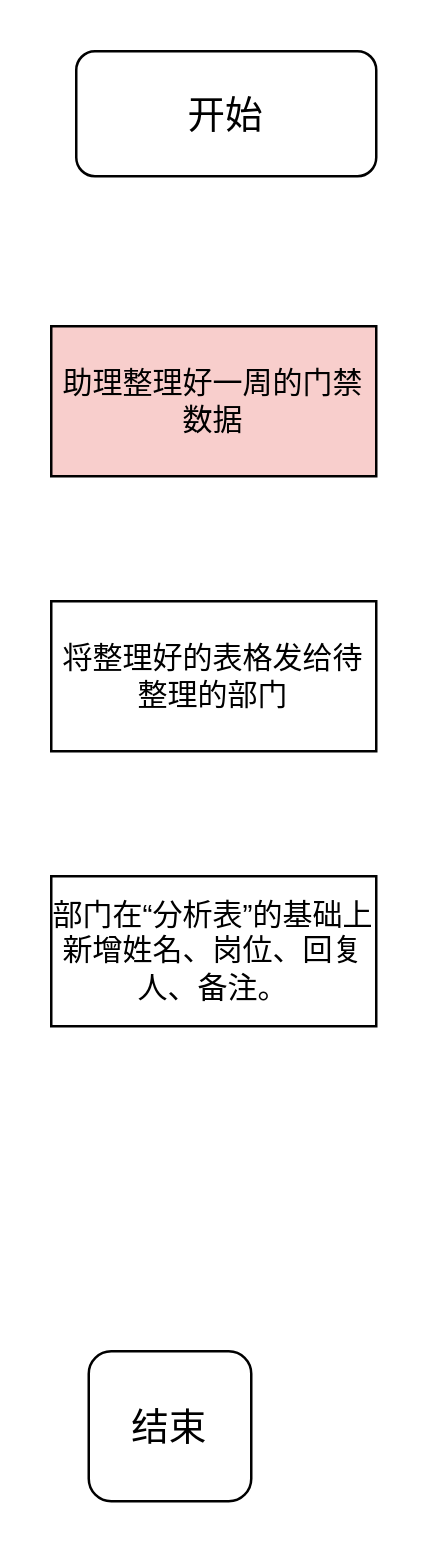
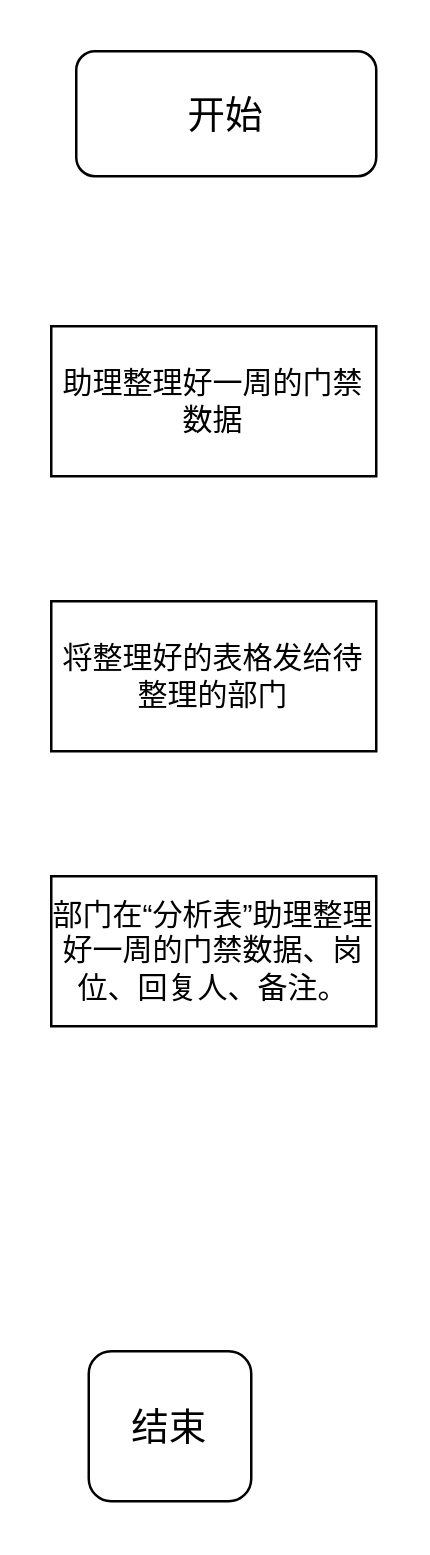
(214, 401) -> (214, 401)
(214, 951) -> (214, 951)
